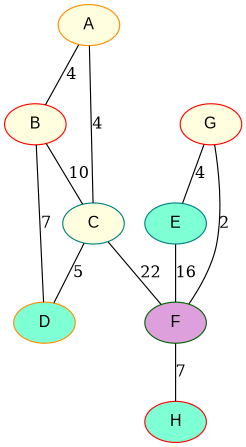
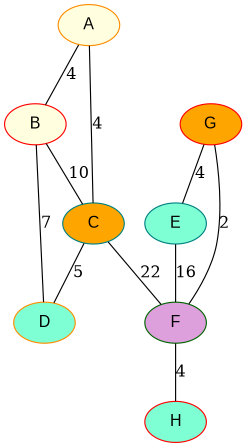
(211, 124) -> (211, 124)
(94, 223) -> (94, 223)
(181, 372) -> (181, 372)
